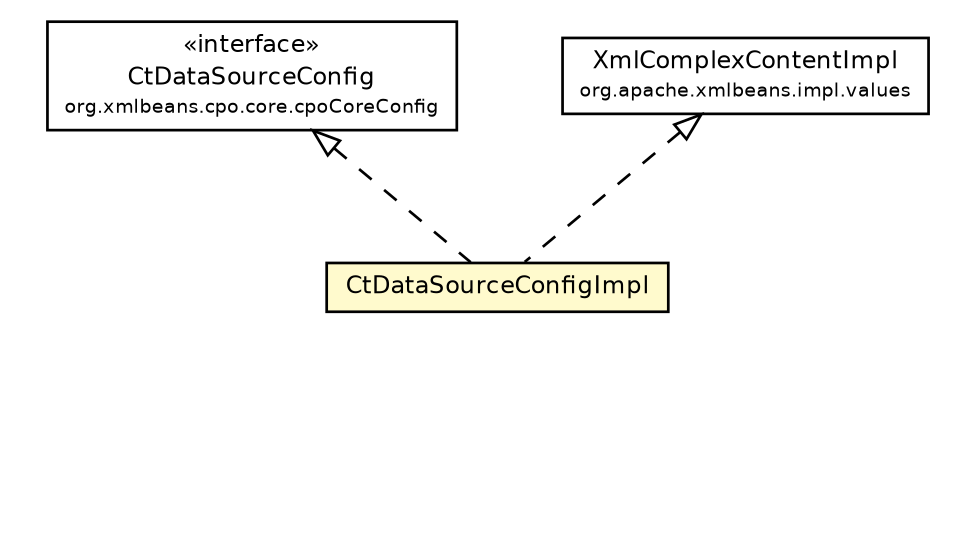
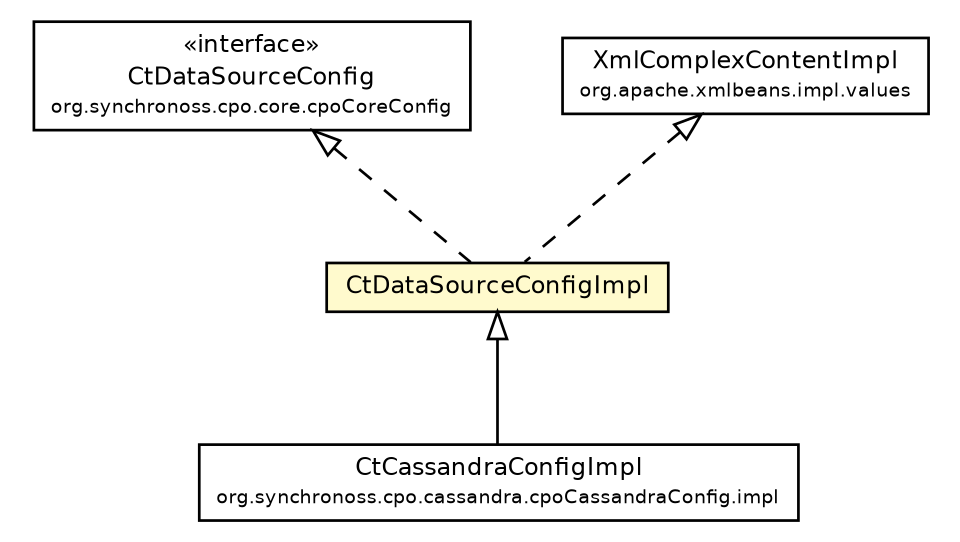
(252, 107) -> (252, 107)
none -> (497, 483)
